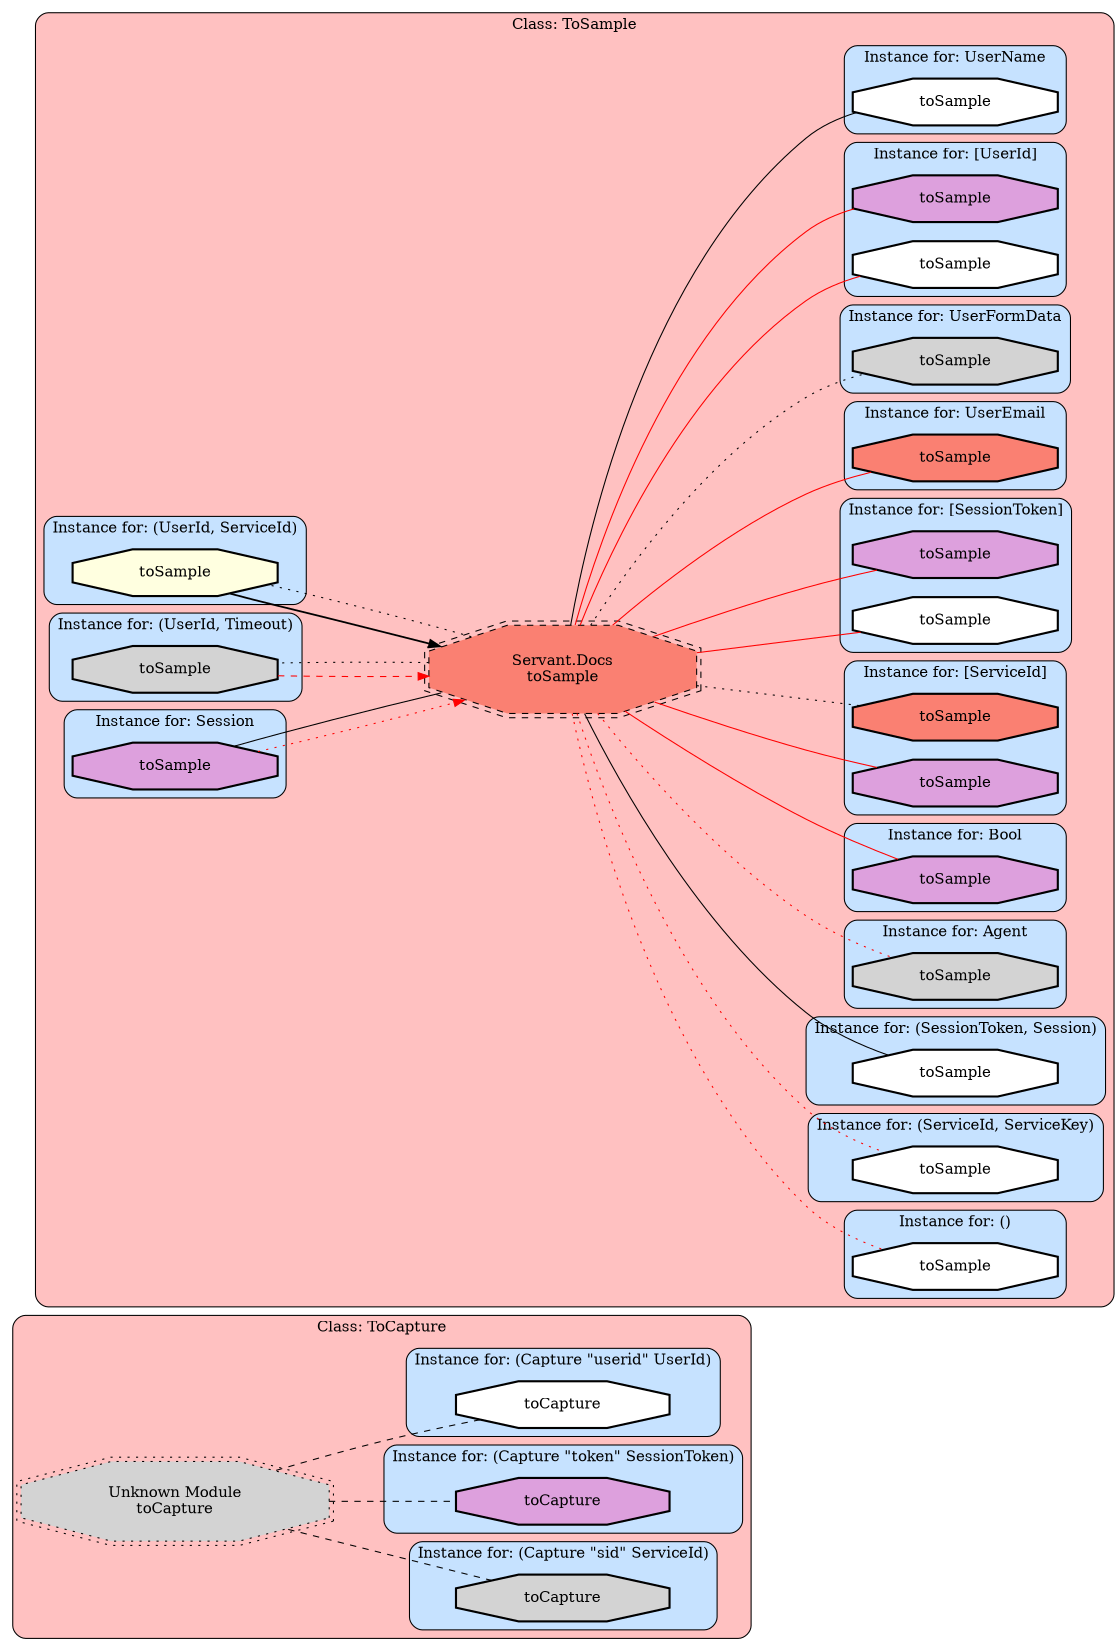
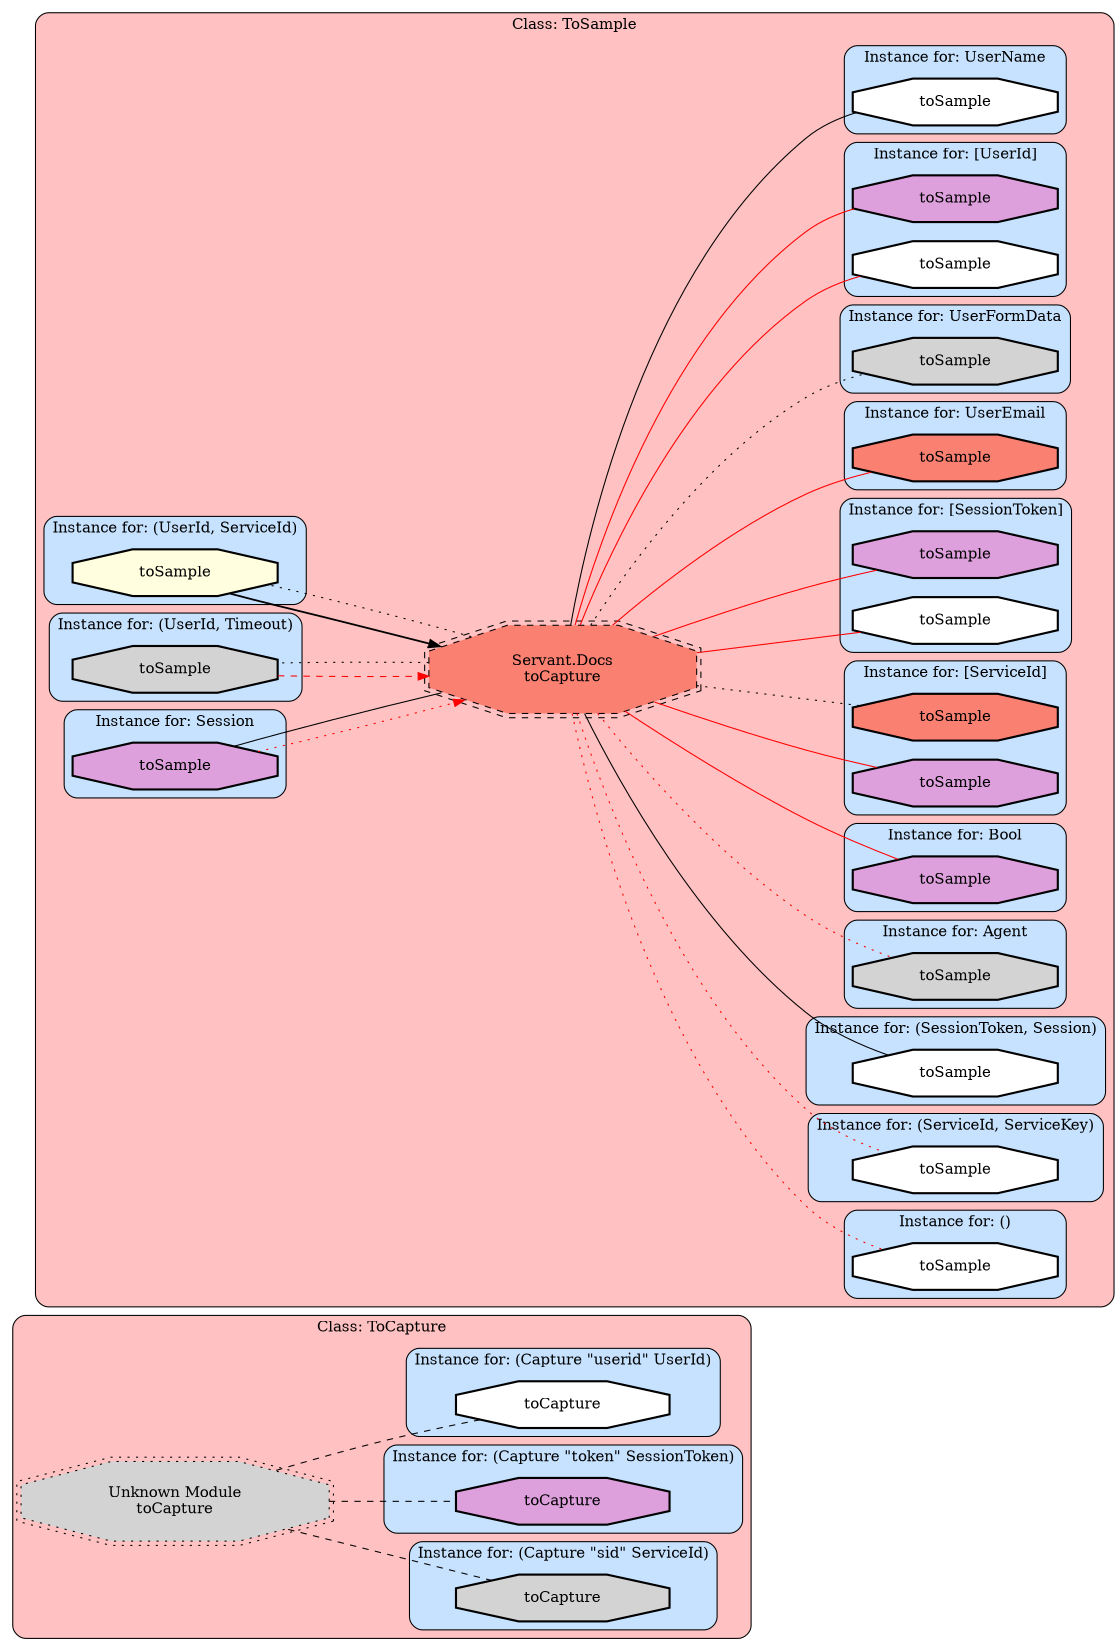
(563, 669) -> (563, 669)
